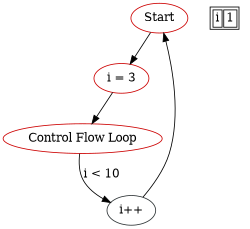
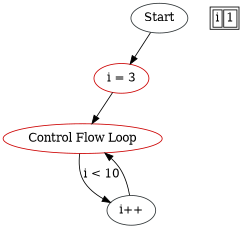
(159, 18) -> (159, 18)
(175, 123) -> (124, 175)
